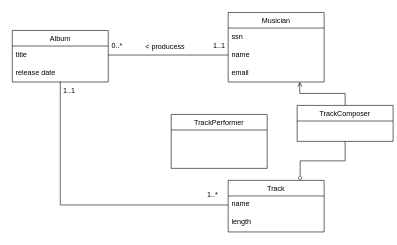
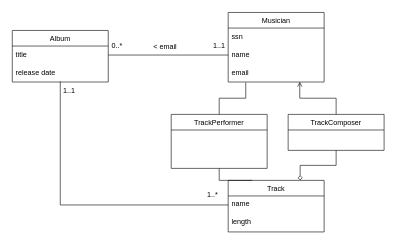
(165, 47) -> (165, 47)
none -> (232, 98)
(345, 123) -> (336, 132)
none -> (219, 180)
